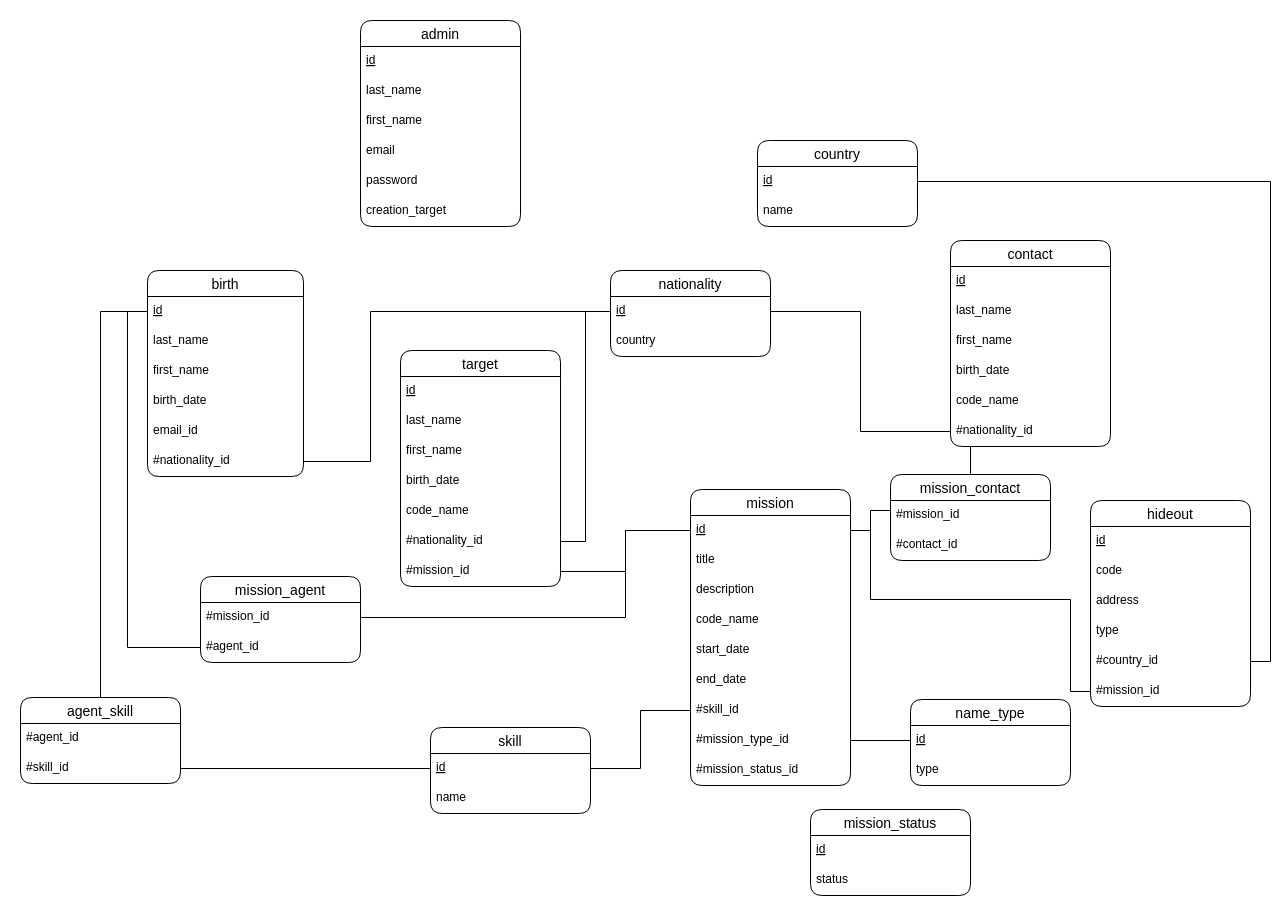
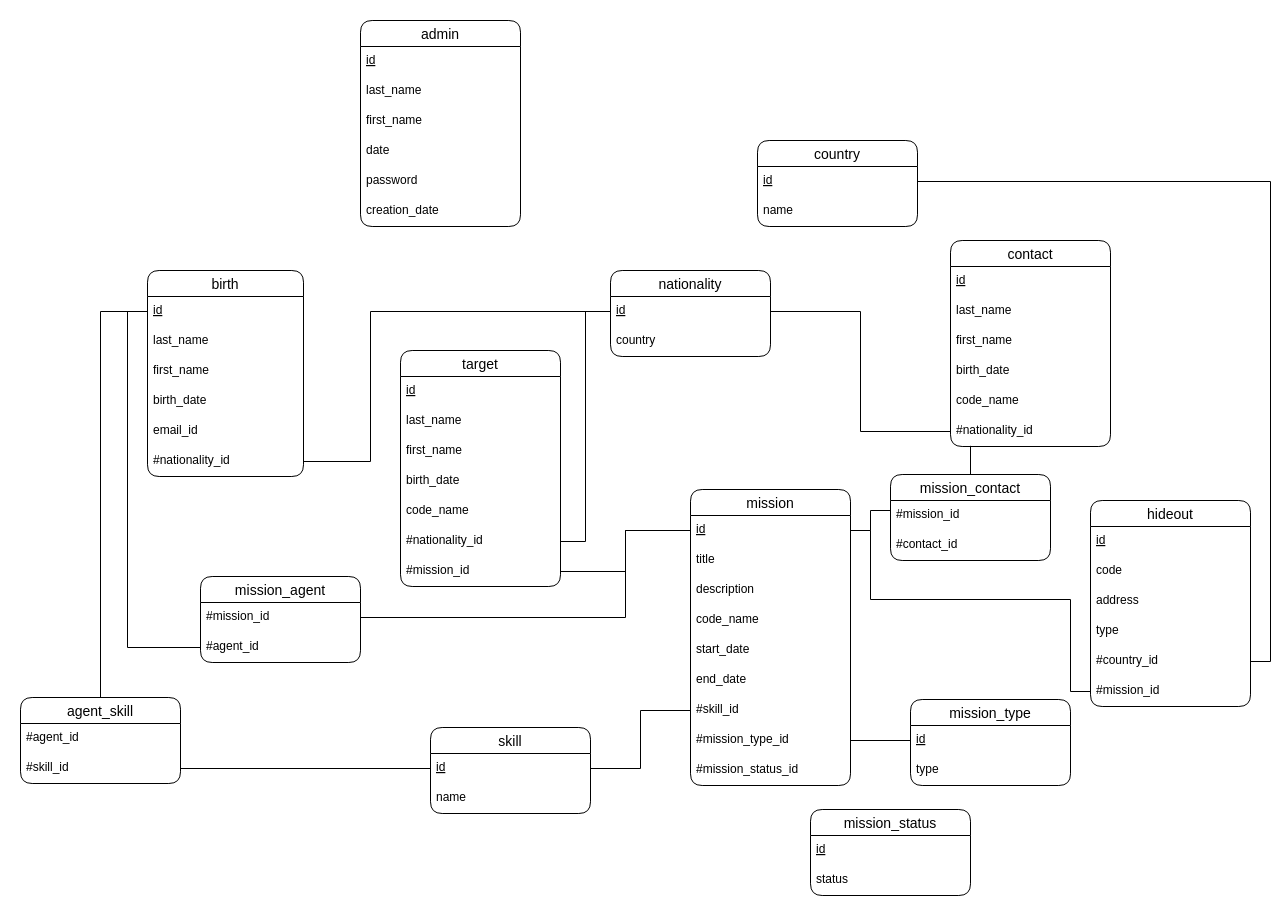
(380, 150) -> (379, 150)
(415, 210) -> (408, 210)
(990, 713) -> (990, 713)
